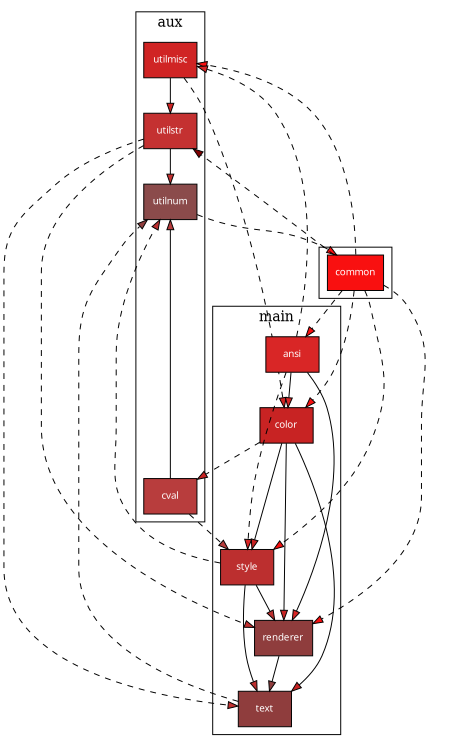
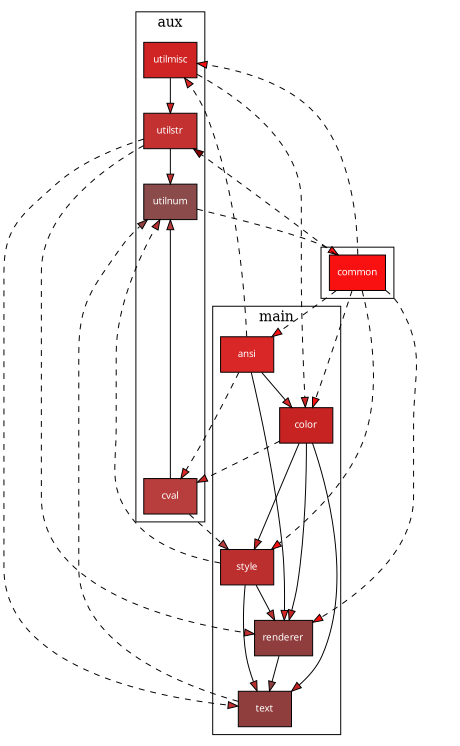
(261, 454) -> (219, 412)
